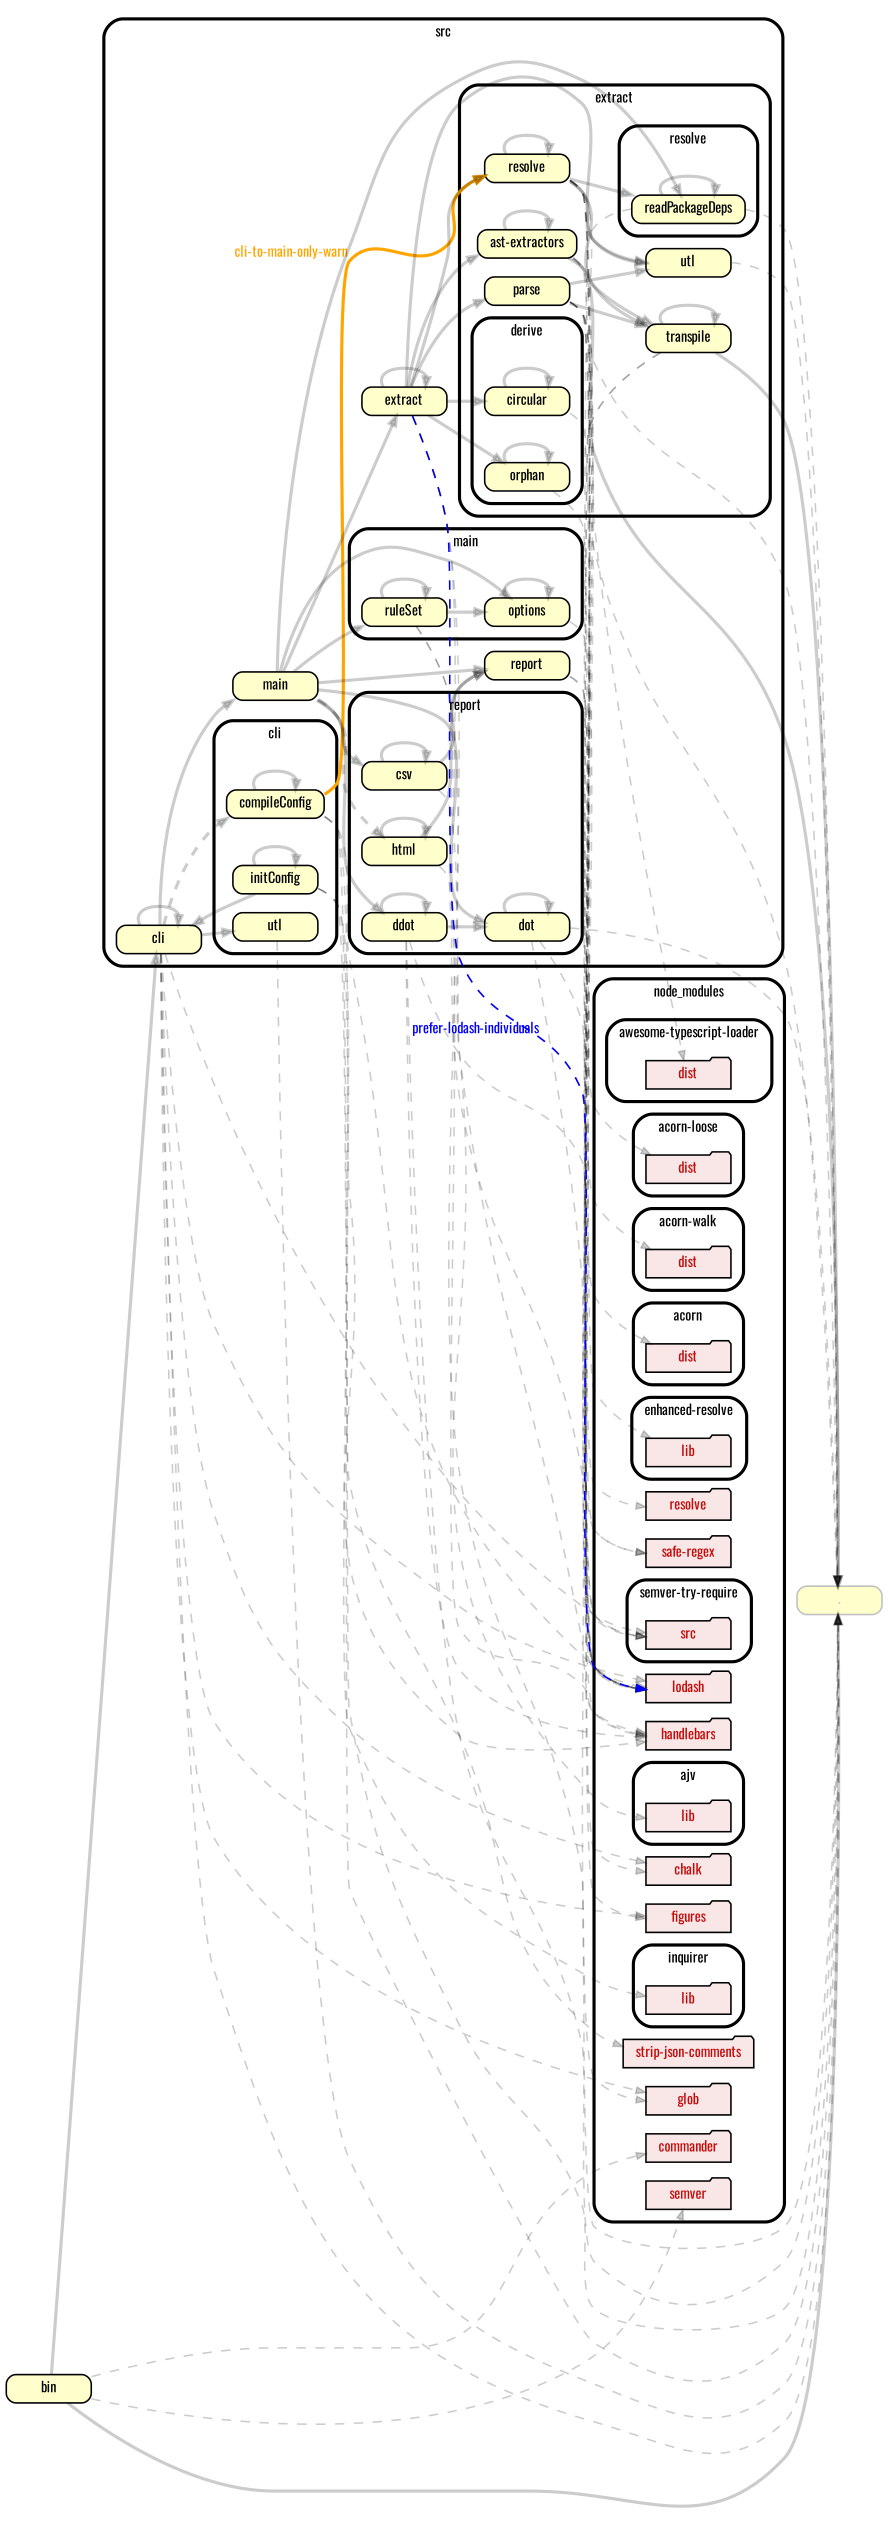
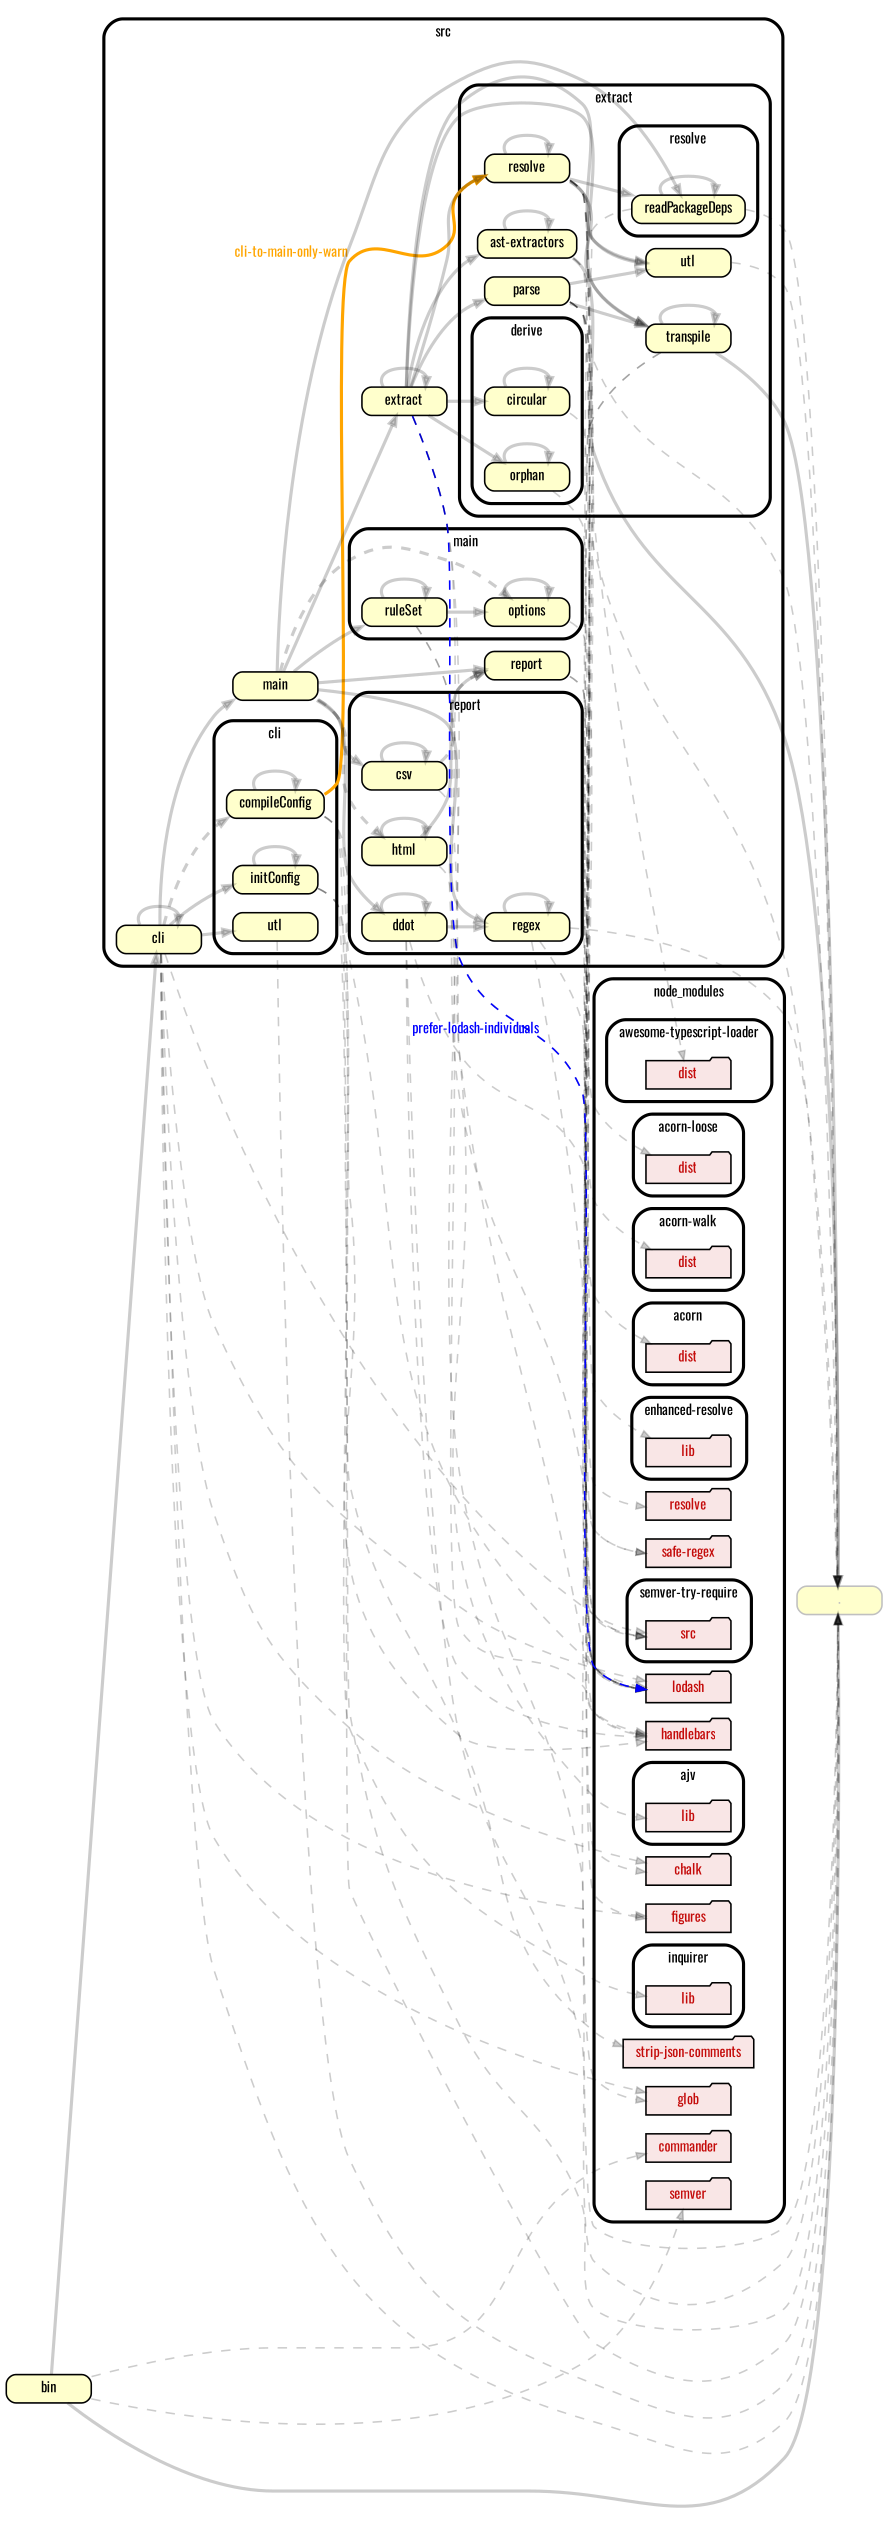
(602, 293) -> (496, 105)
(363, 553) -> (363, 553)
(452, 716) -> (452, 716)
(228, 906) -> (195, 905)
(527, 927) -> (527, 927)
